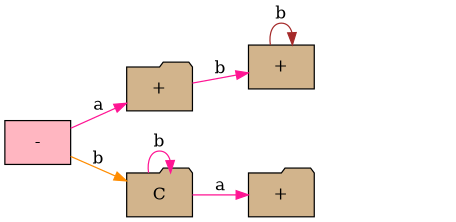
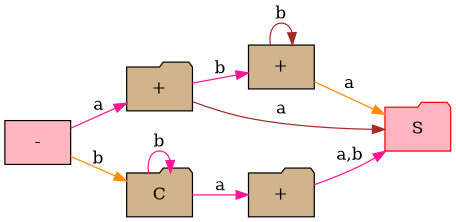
none -> (418, 129)
